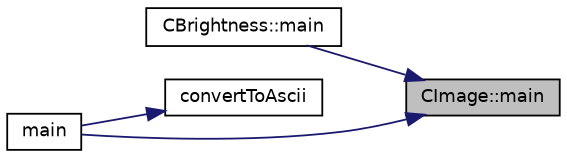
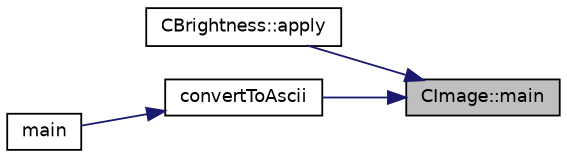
(244, 27) -> (244, 27)
(245, 138) -> (355, 98)
